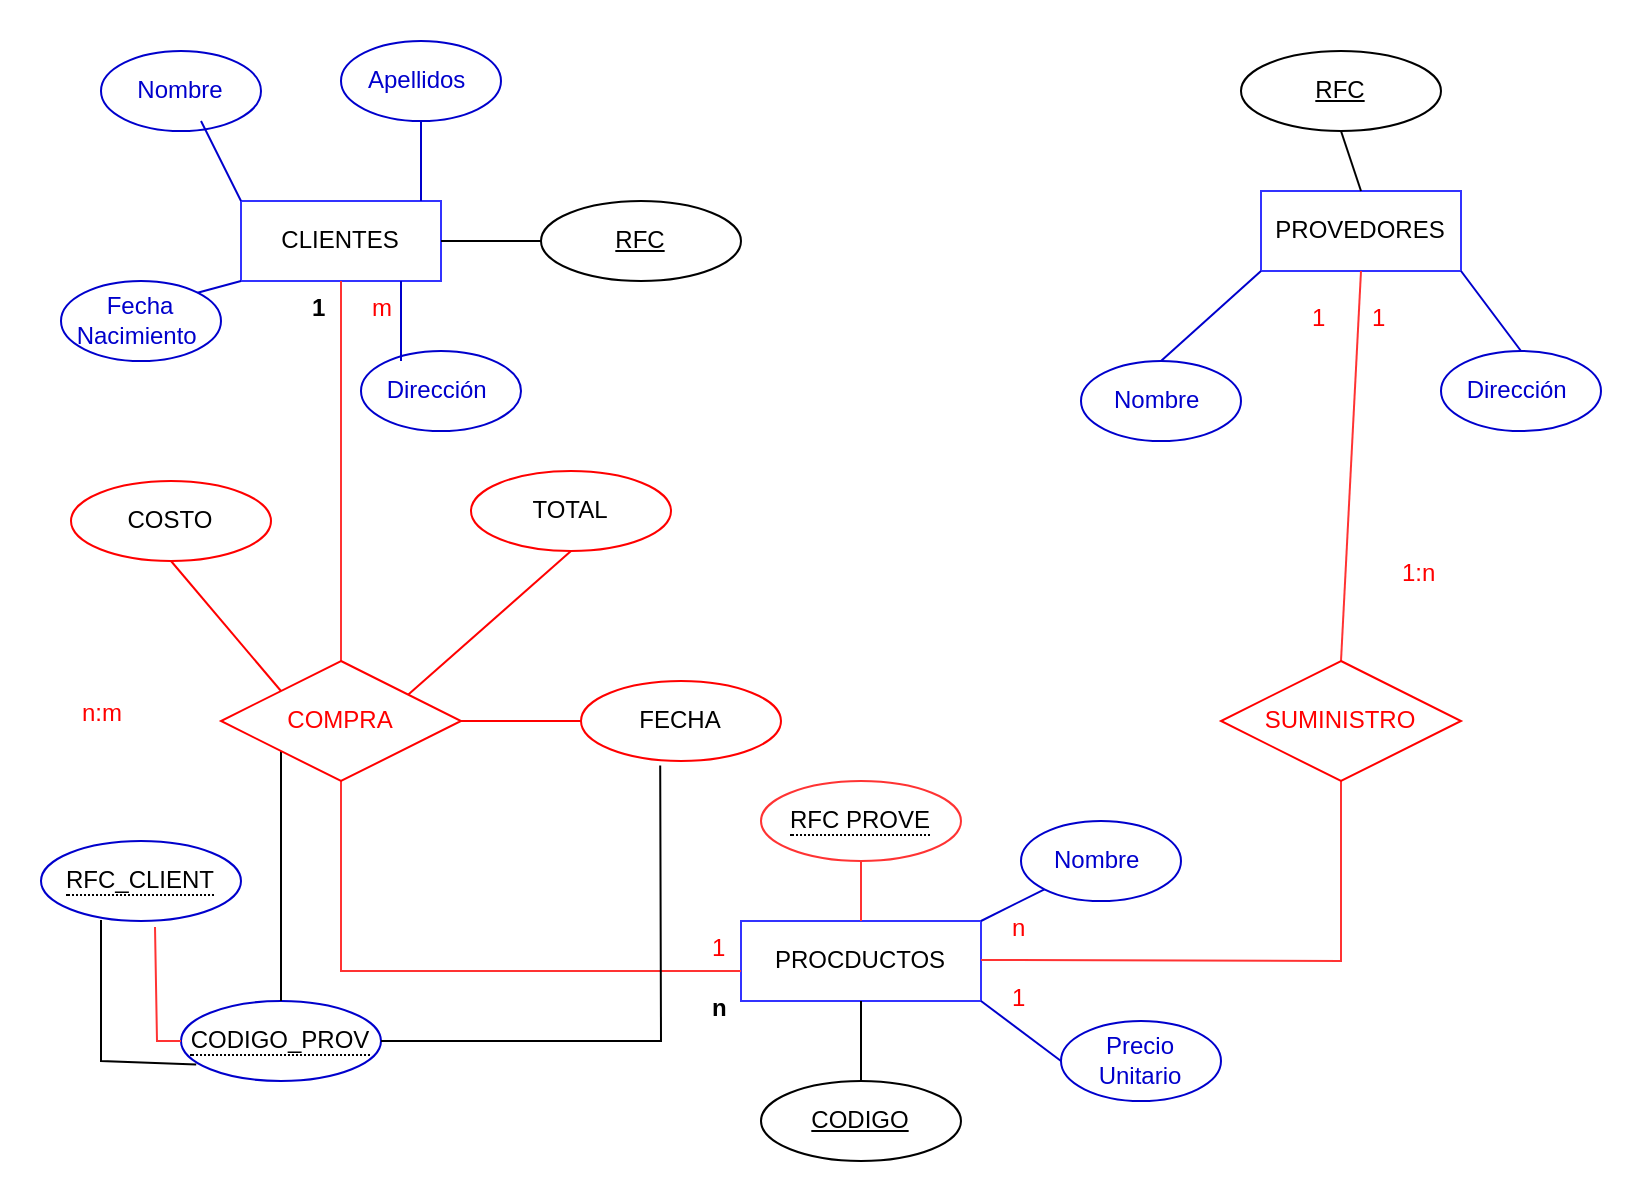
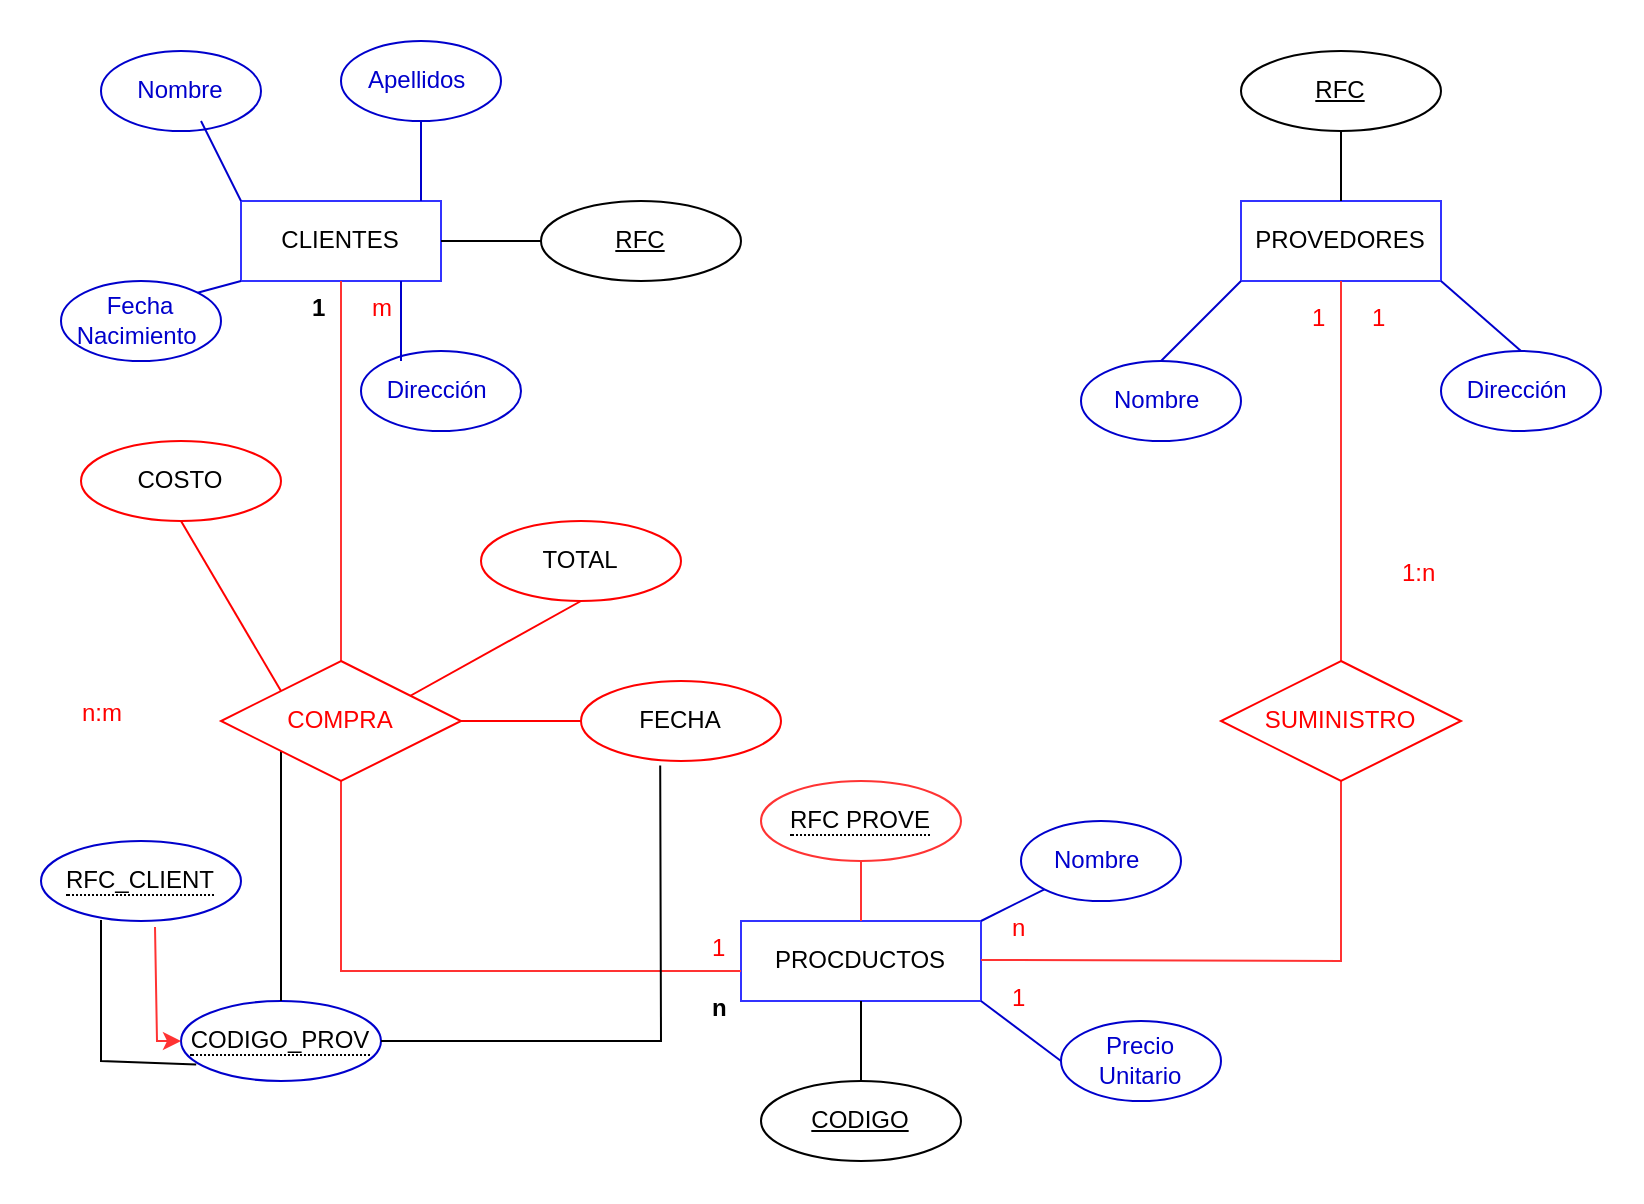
(1361, 231) -> (1341, 241)
(571, 511) -> (581, 561)
(171, 521) -> (181, 481)
(172, 1041) -> (166, 1041)
